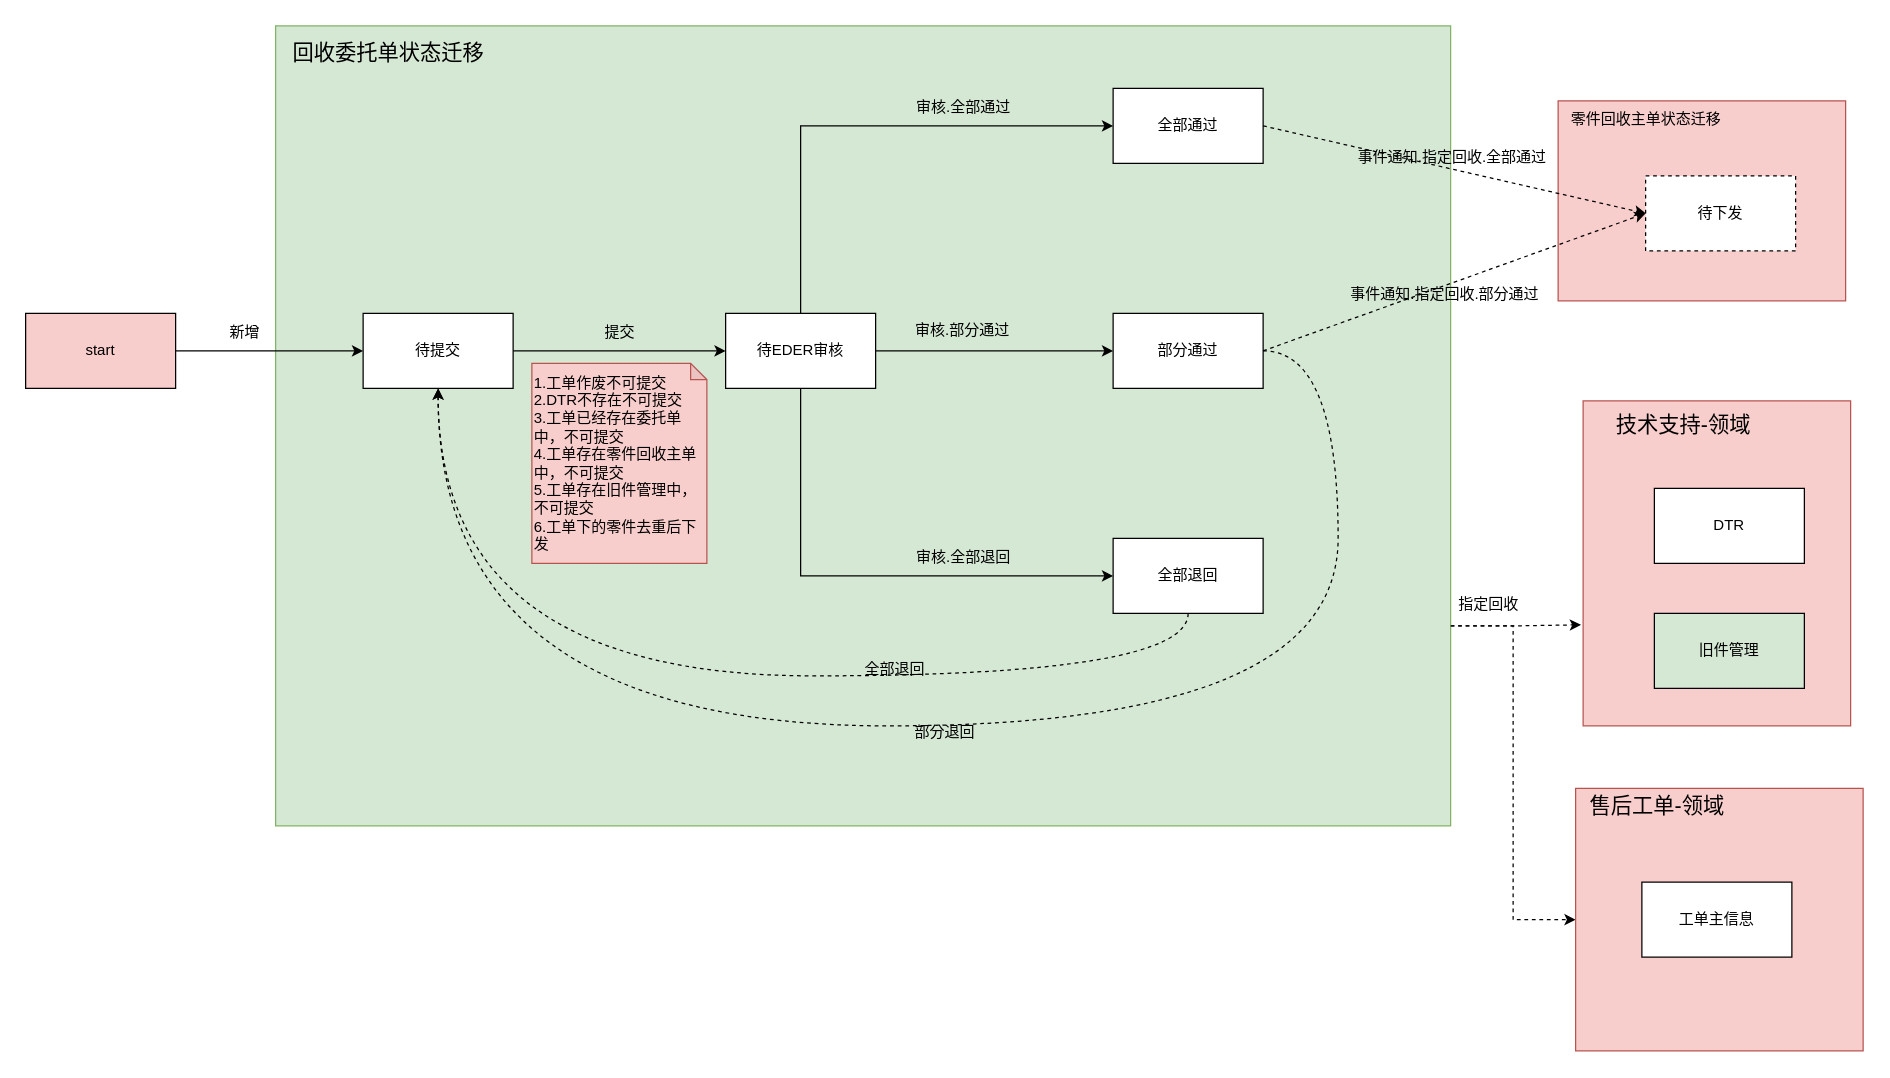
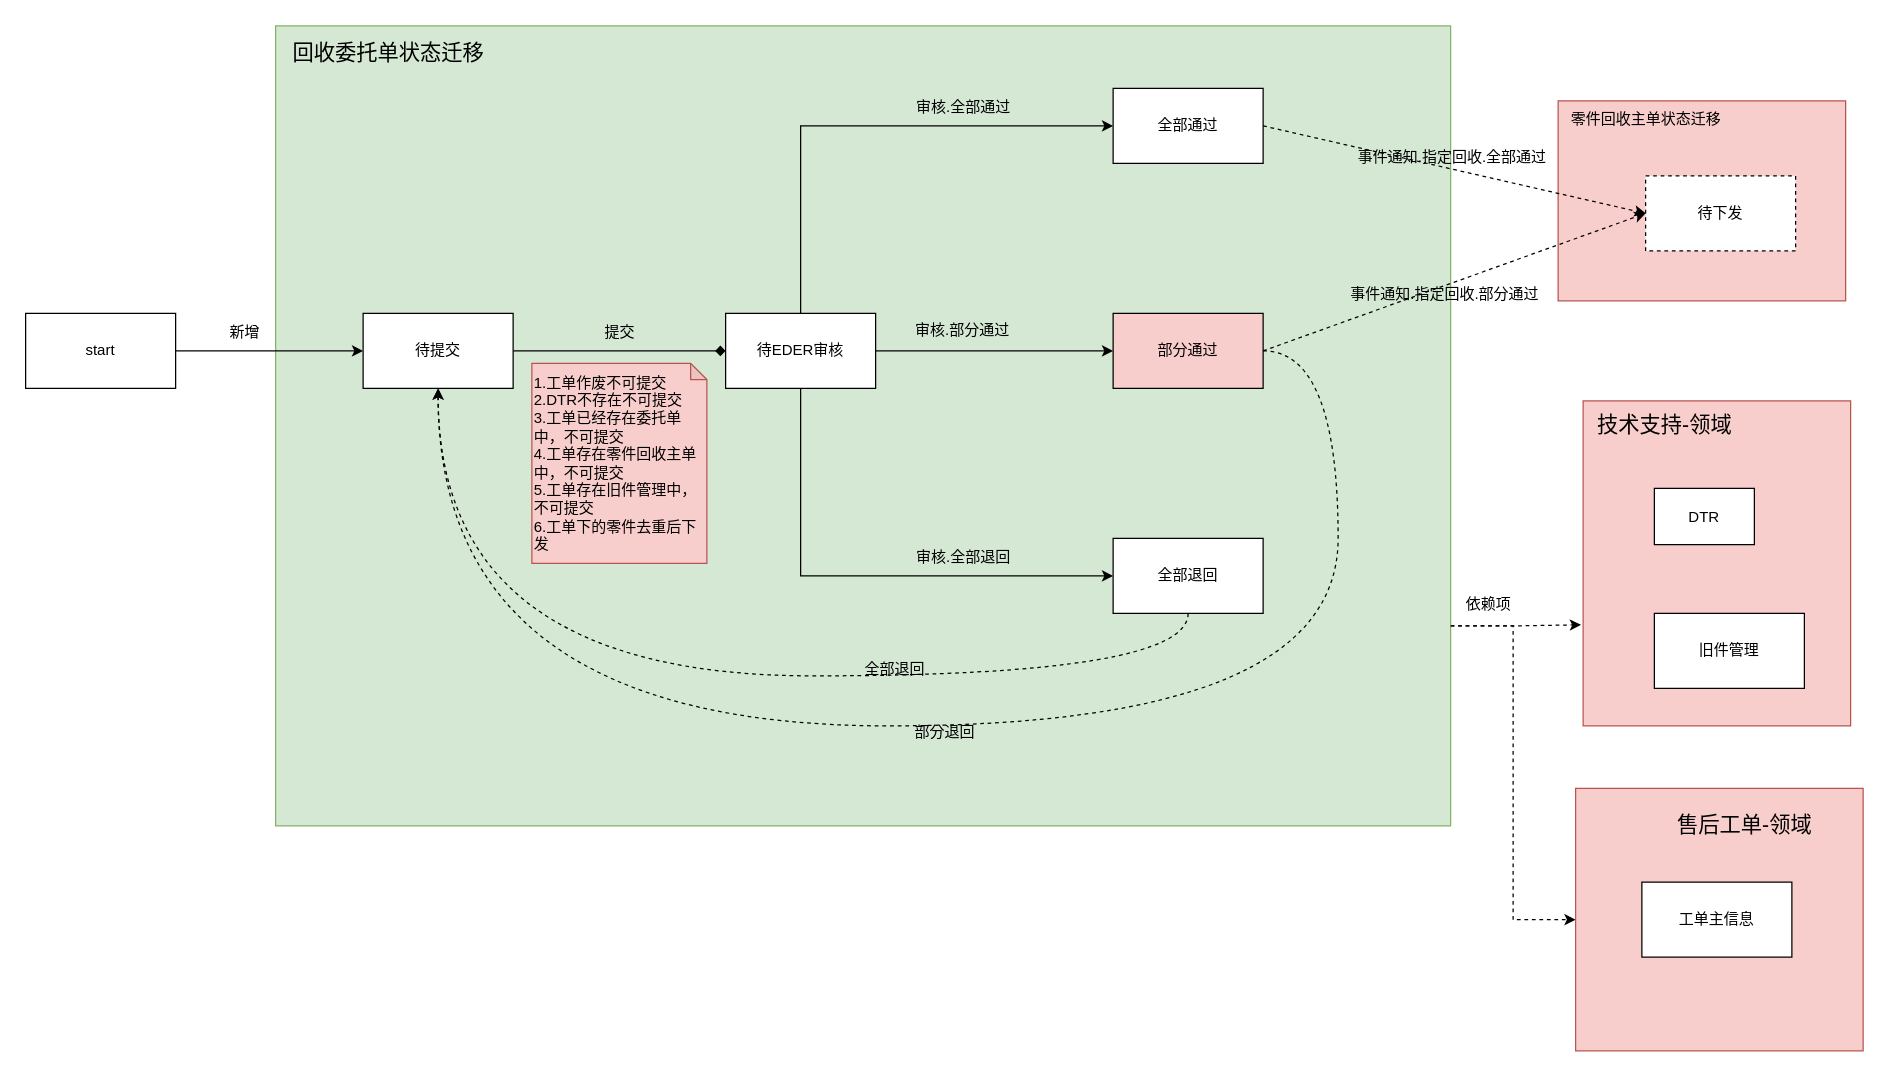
(101, 351) -> (101, 351)
(716, 351) -> (715, 351)
(1188, 351) -> (1188, 351)
(1683, 426) -> (1664, 426)
(1729, 526) -> (1704, 516)
(1489, 604) -> (1489, 604)
(1729, 651) -> (1729, 651)
(1657, 807) -> (1744, 826)
